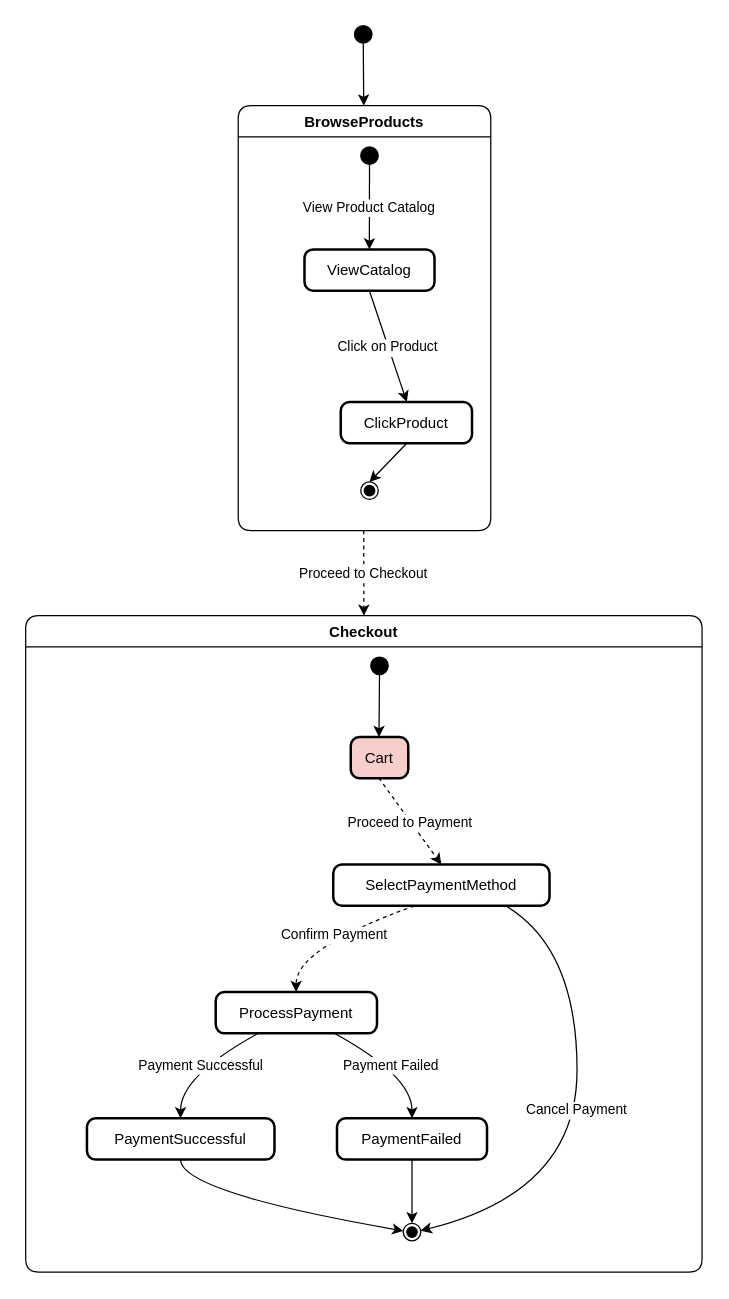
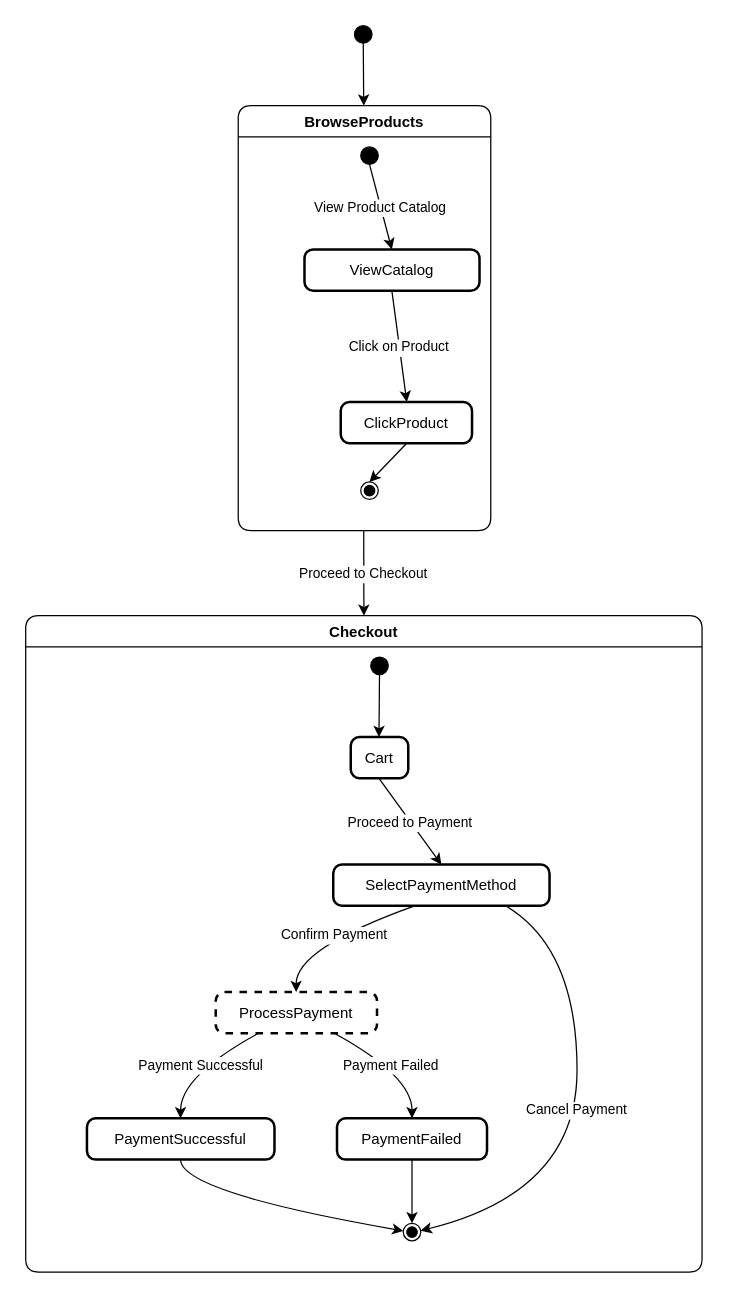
(369, 270) -> (392, 270)
(364, 551) -> (364, 551)
(379, 758) -> (379, 758)
(393, 798) -> (393, 798)
(388, 916) -> (388, 916)
(296, 1013) -> (296, 1013)
